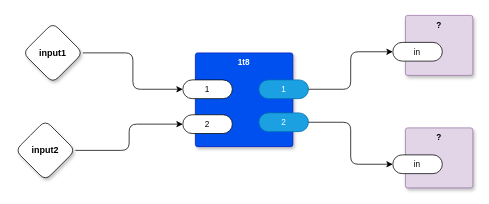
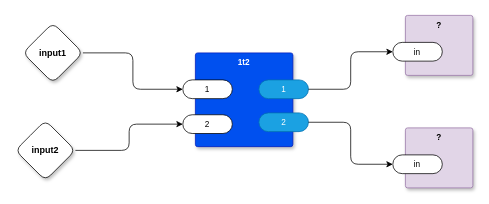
(244, 63) -> (244, 63)
